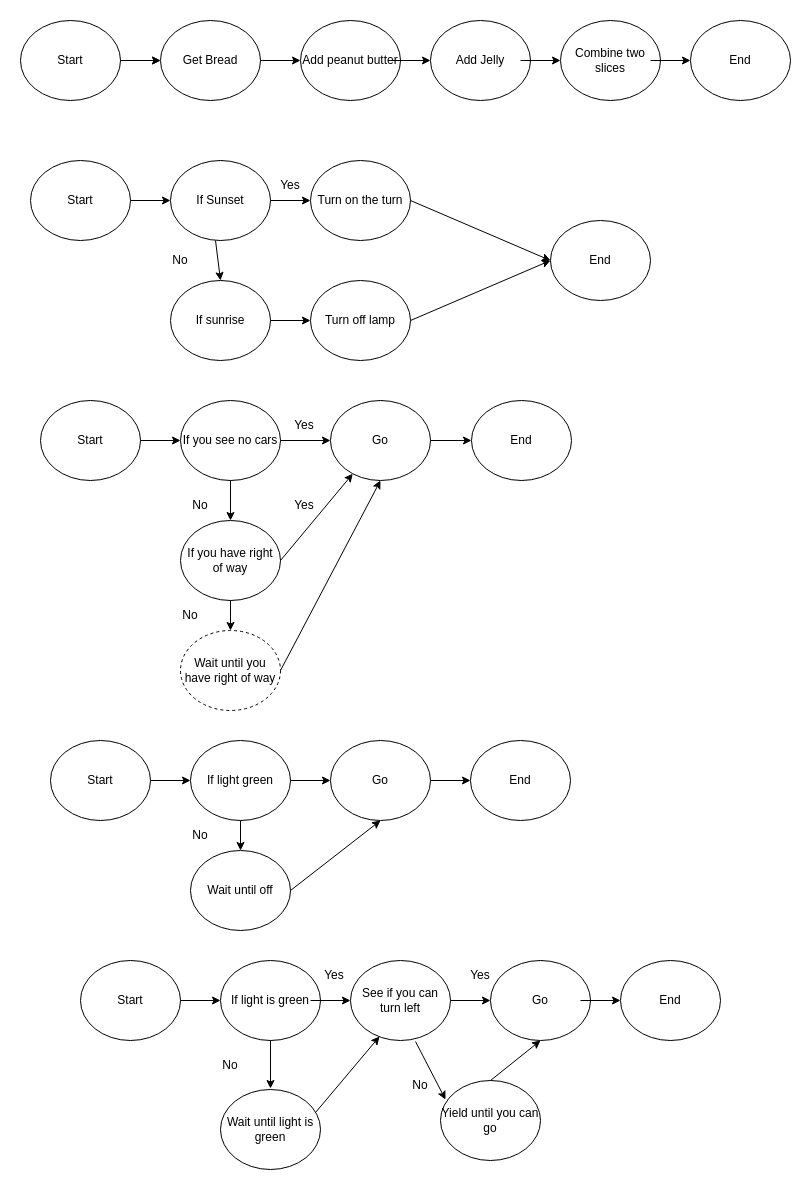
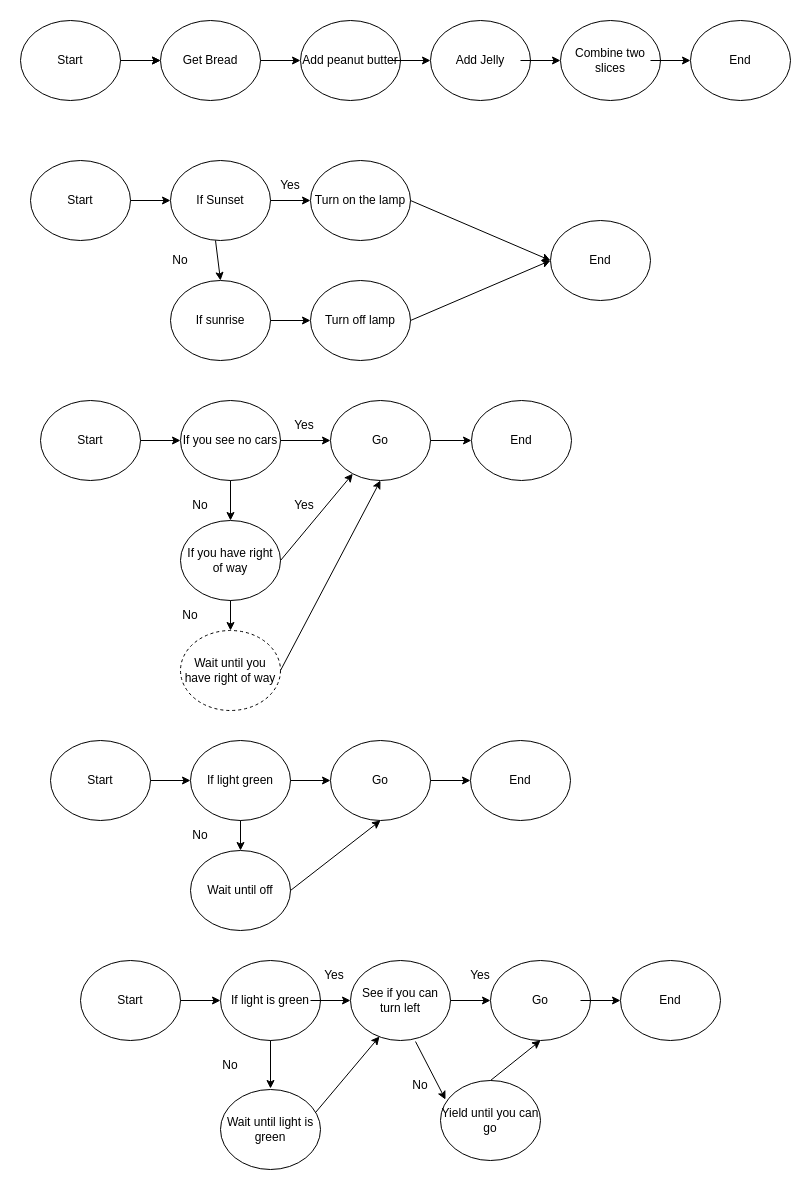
(361, 201) -> (361, 201)
